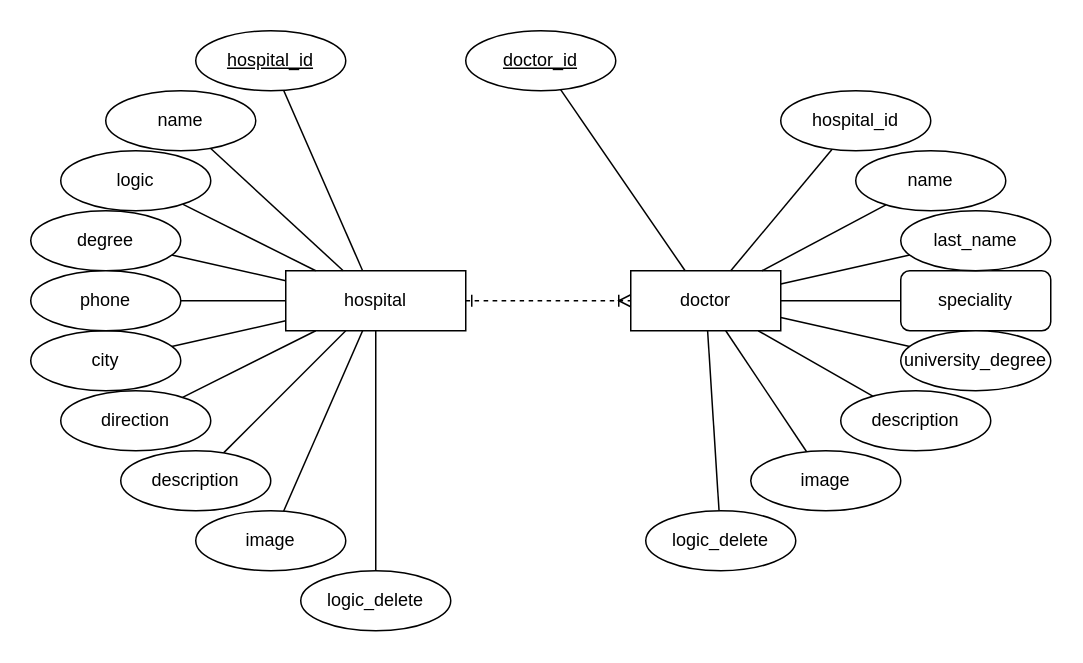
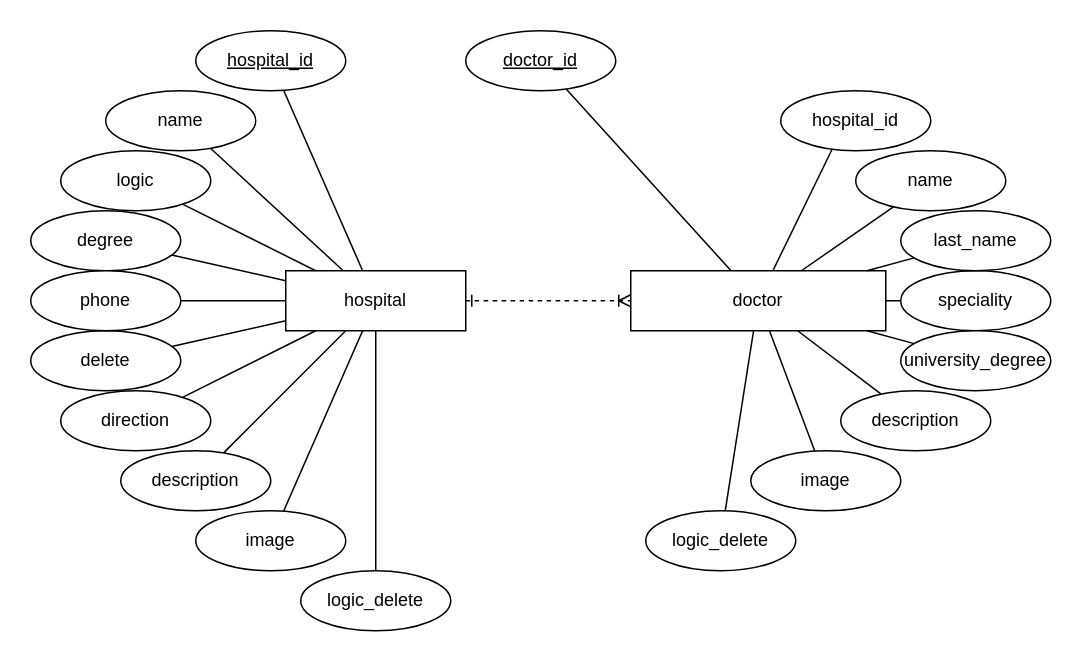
(706, 301) -> (758, 301)
(976, 301) -> (976, 301)
(106, 361) -> (106, 361)
